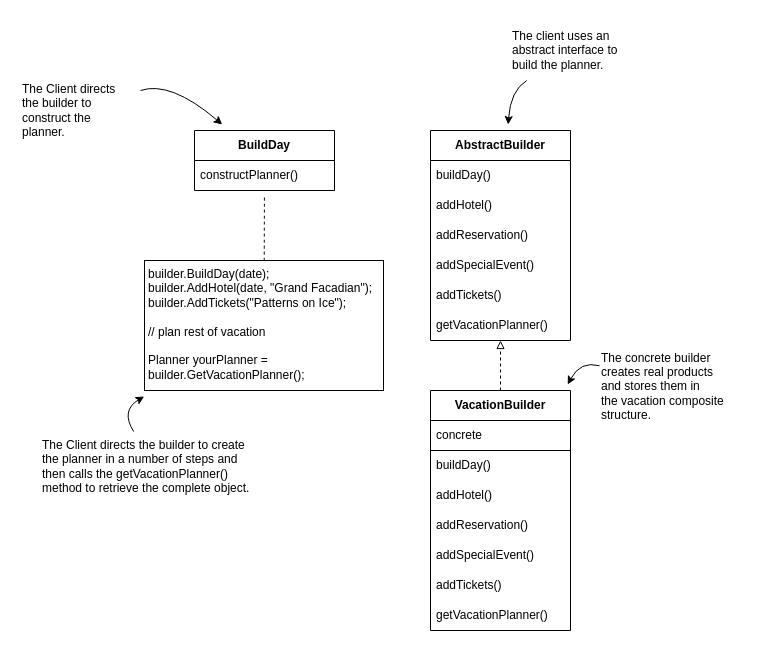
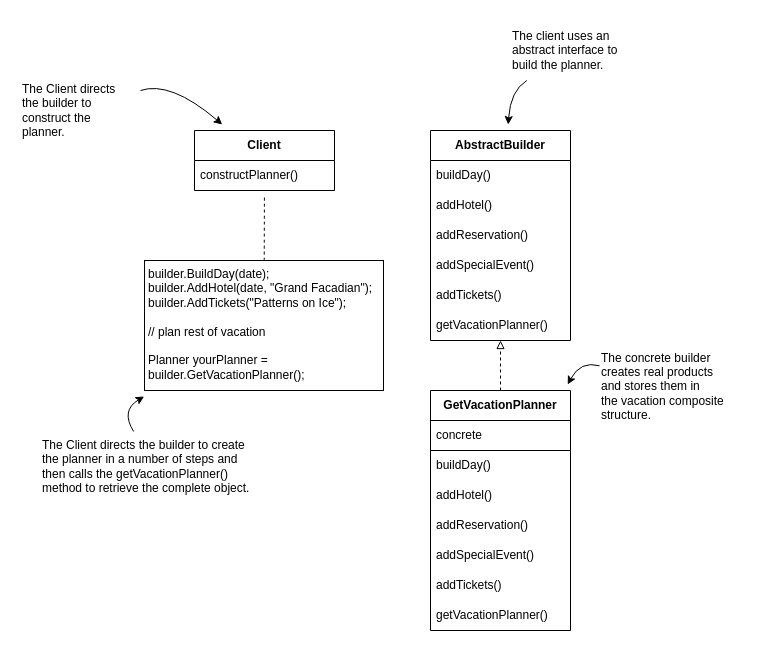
(265, 146) -> (265, 146)
(501, 406) -> (501, 406)
